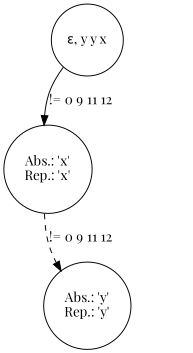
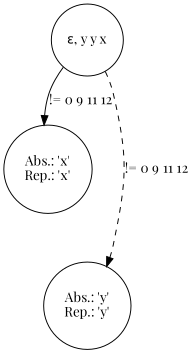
(47, 239) -> (124, 164)
